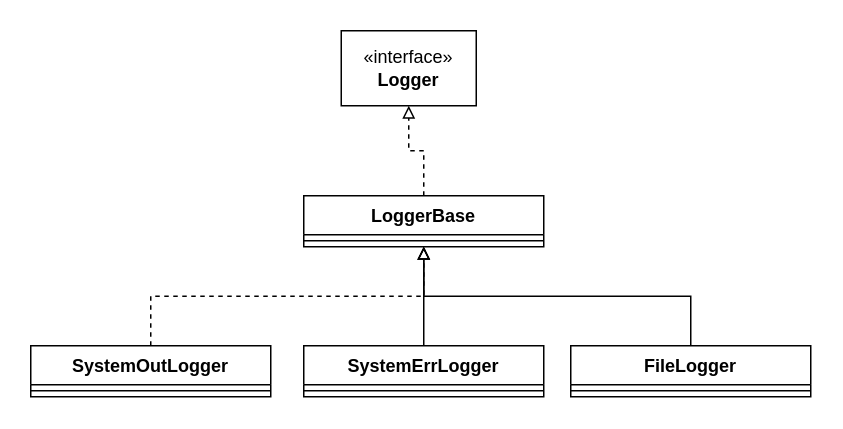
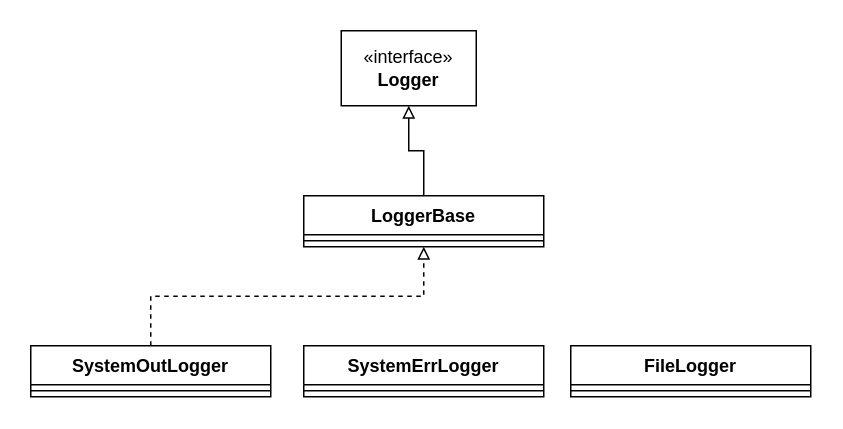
(422, 151) -> (422, 151)
(583, 296) -> none
(424, 323) -> none
